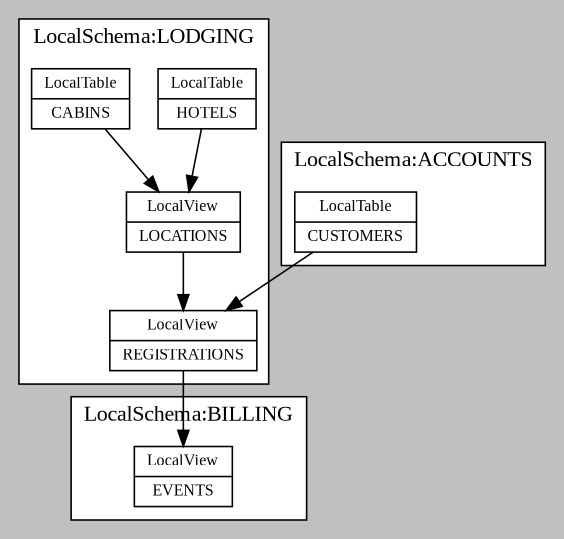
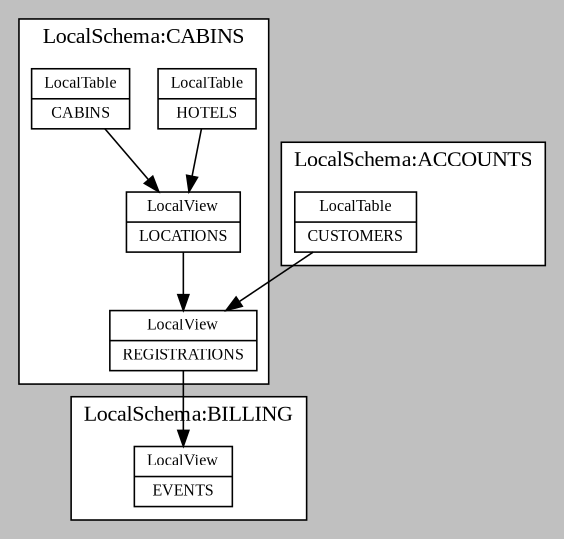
(144, 37) -> (144, 37)
